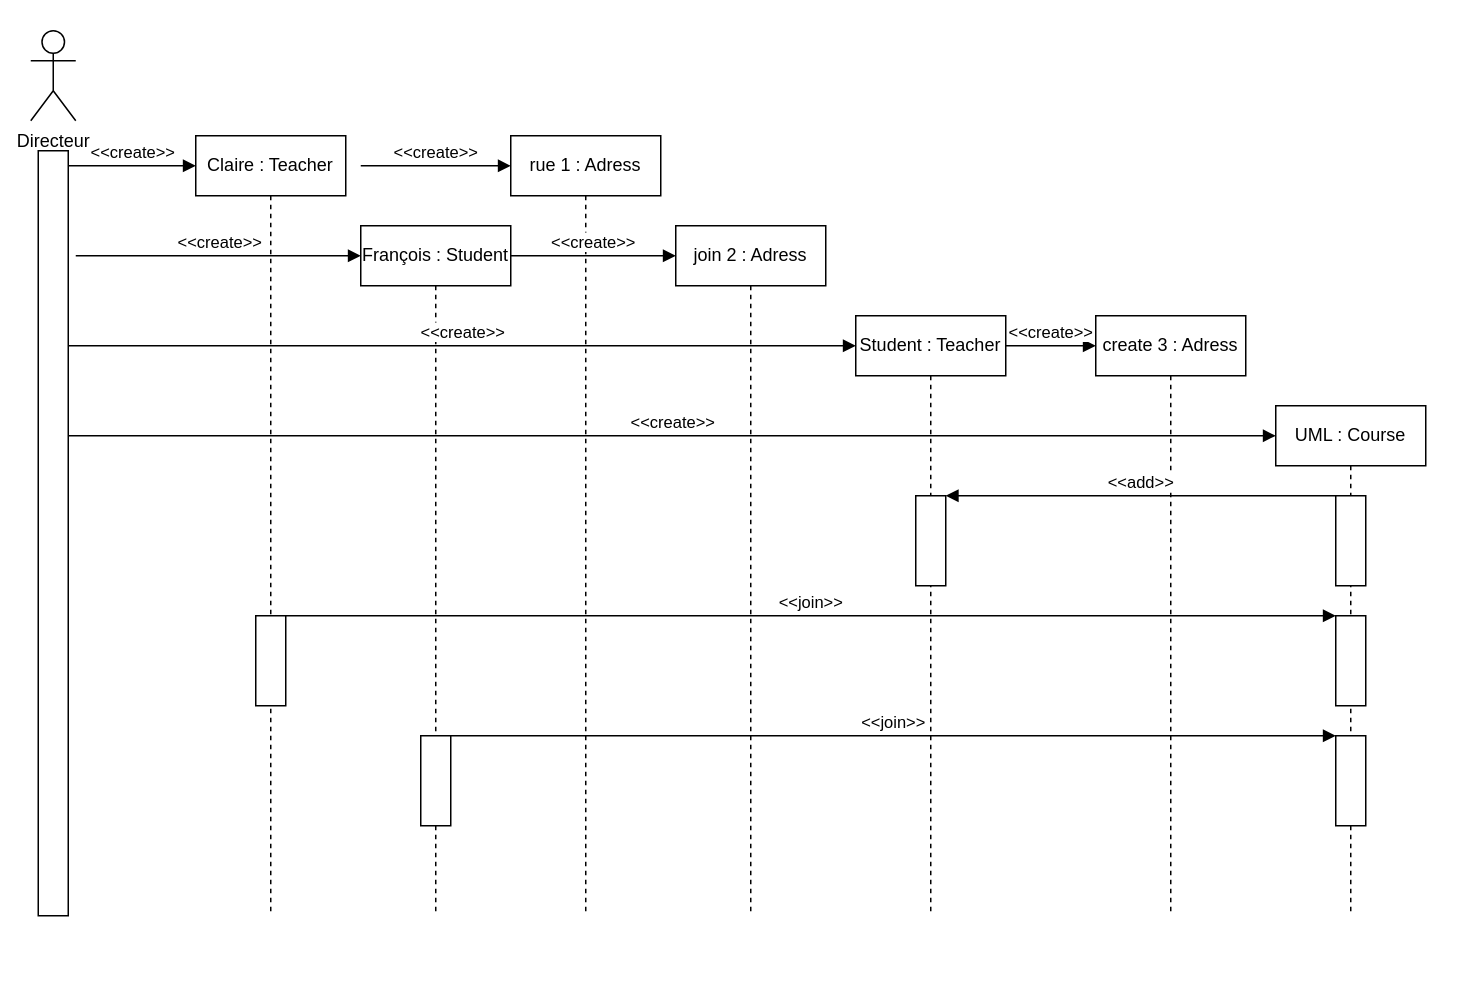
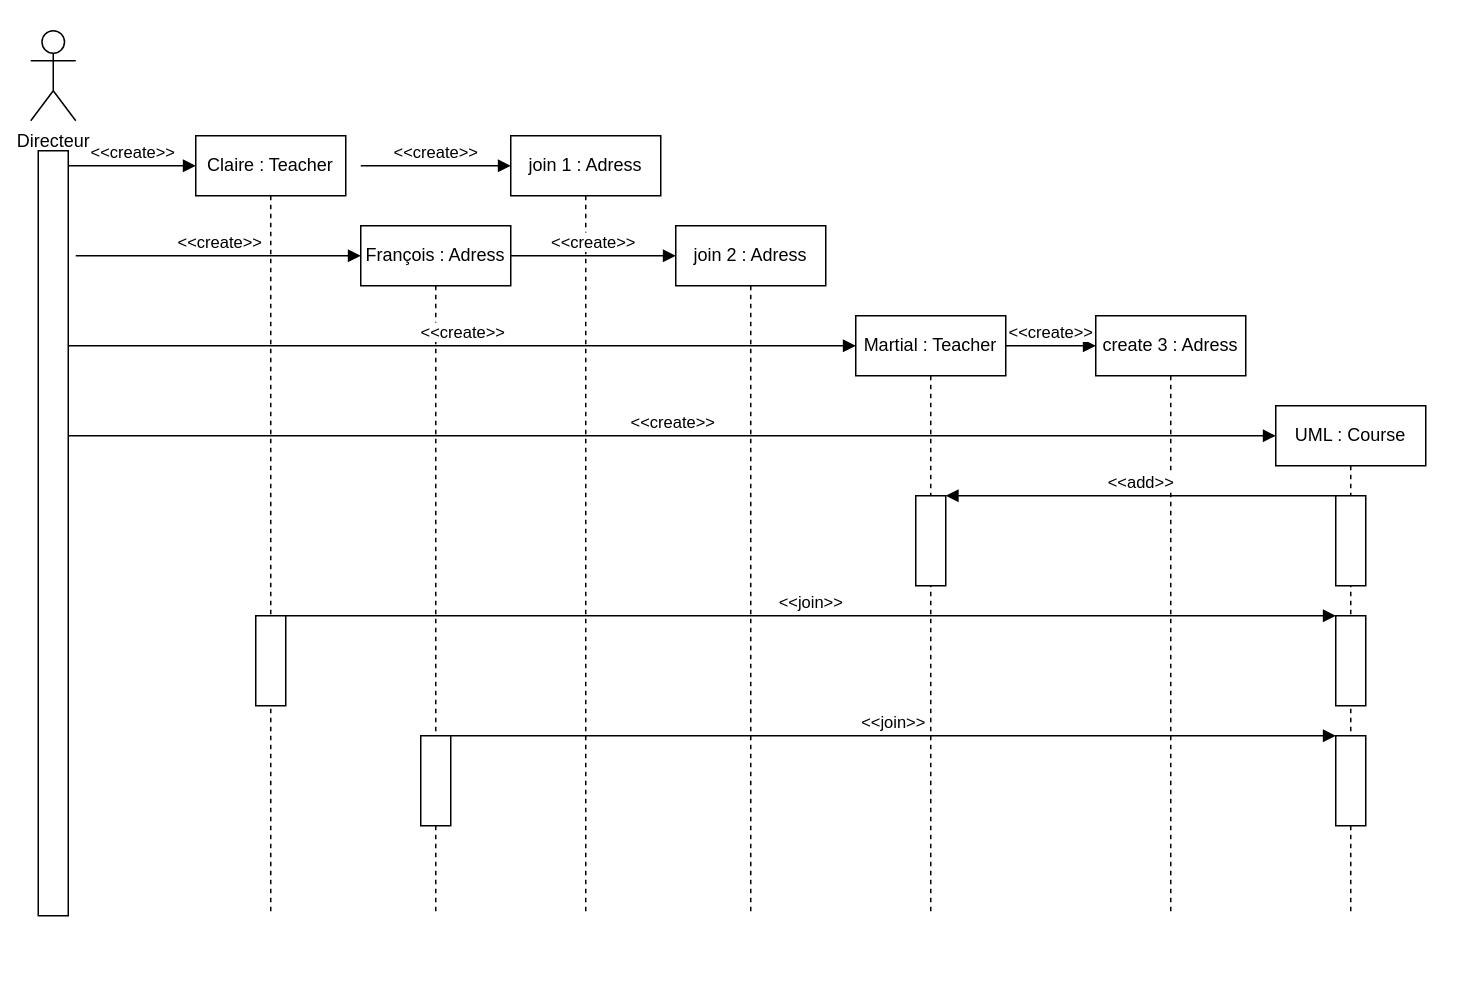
(586, 166) -> (586, 166)
(436, 256) -> (436, 256)
(931, 346) -> (931, 346)
